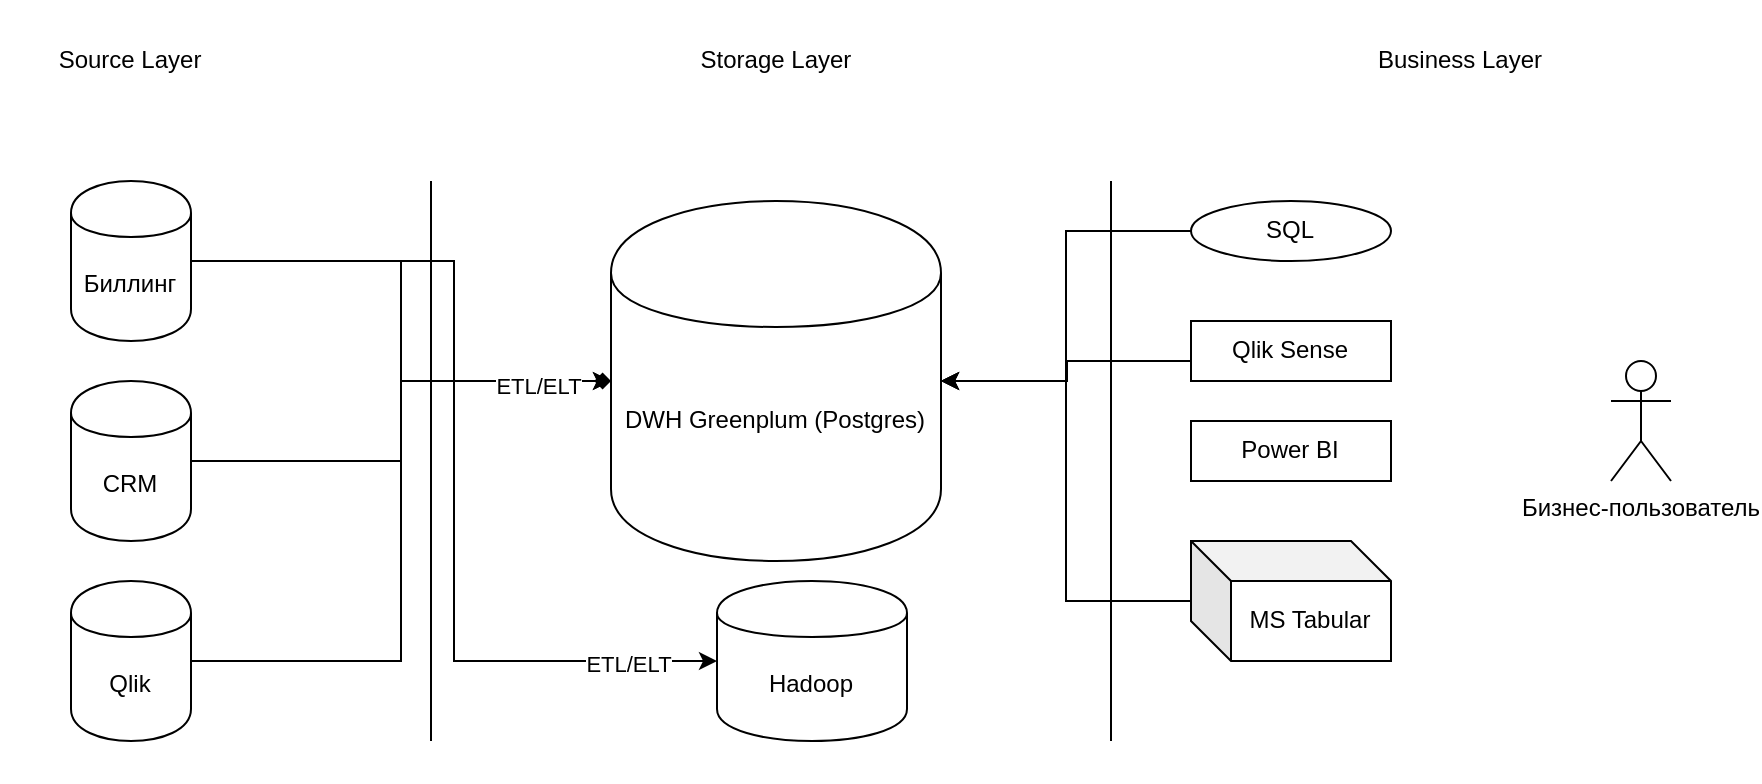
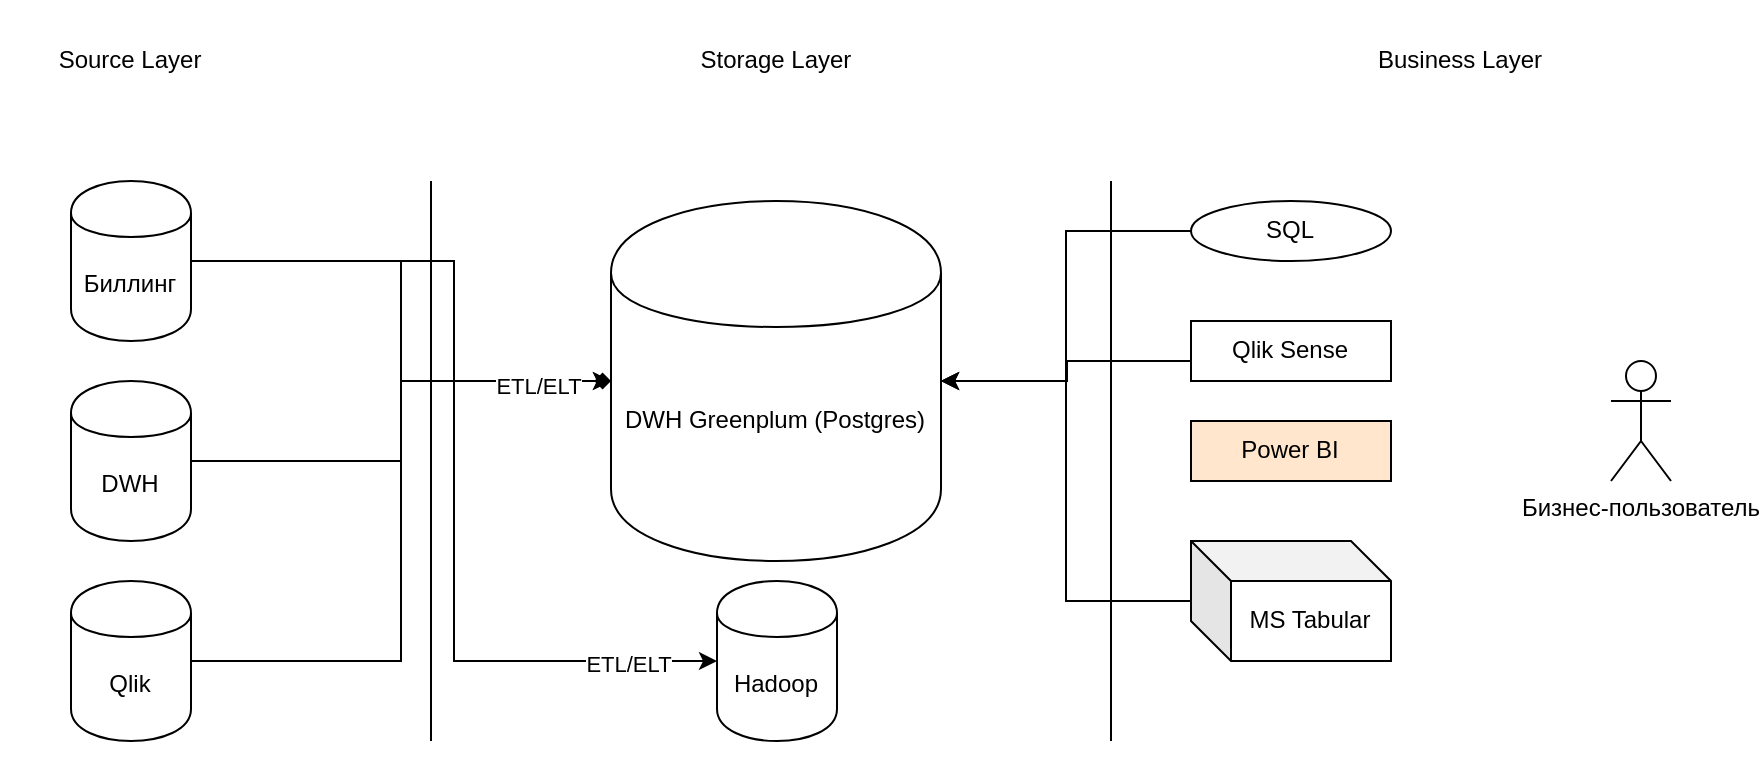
(1291, 451) -> (1291, 451)
(131, 485) -> (131, 485)
(812, 661) -> (777, 661)
